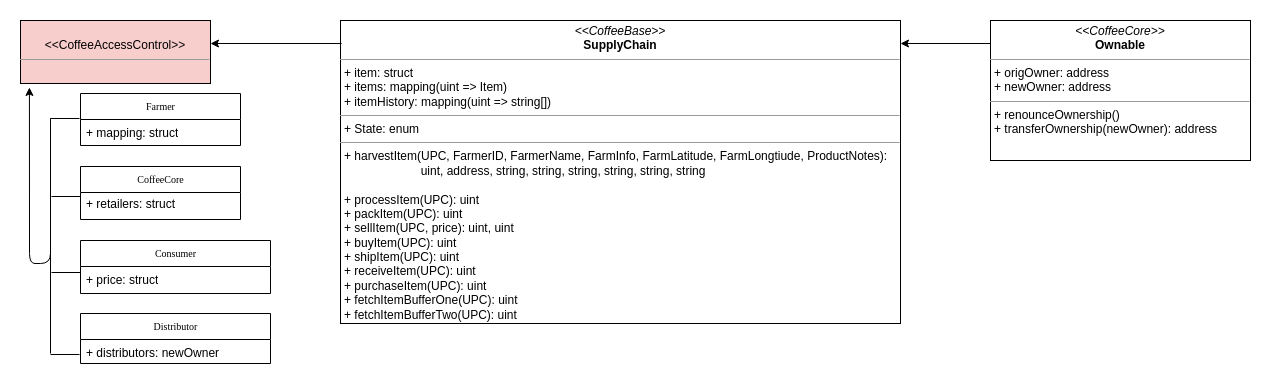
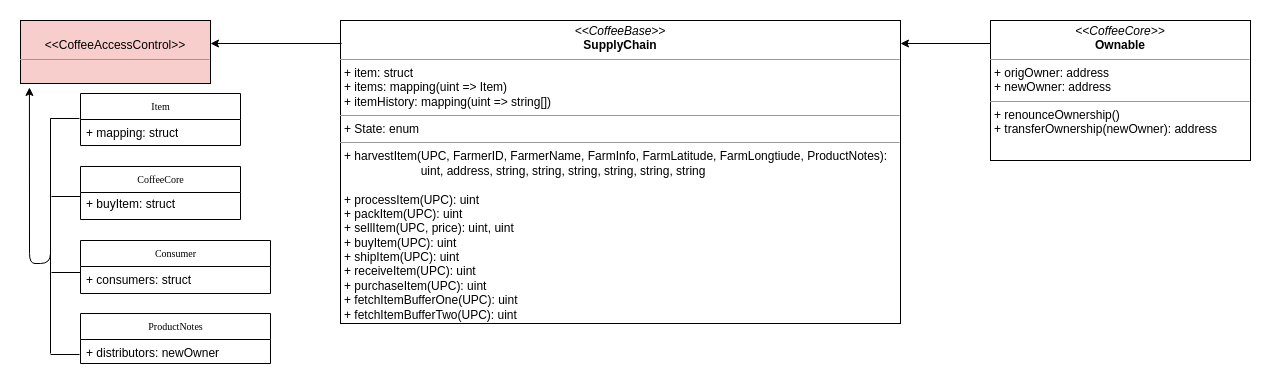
(161, 107) -> (161, 107)
(143, 205) -> (139, 205)
(131, 281) -> (146, 281)
(176, 327) -> (176, 327)
